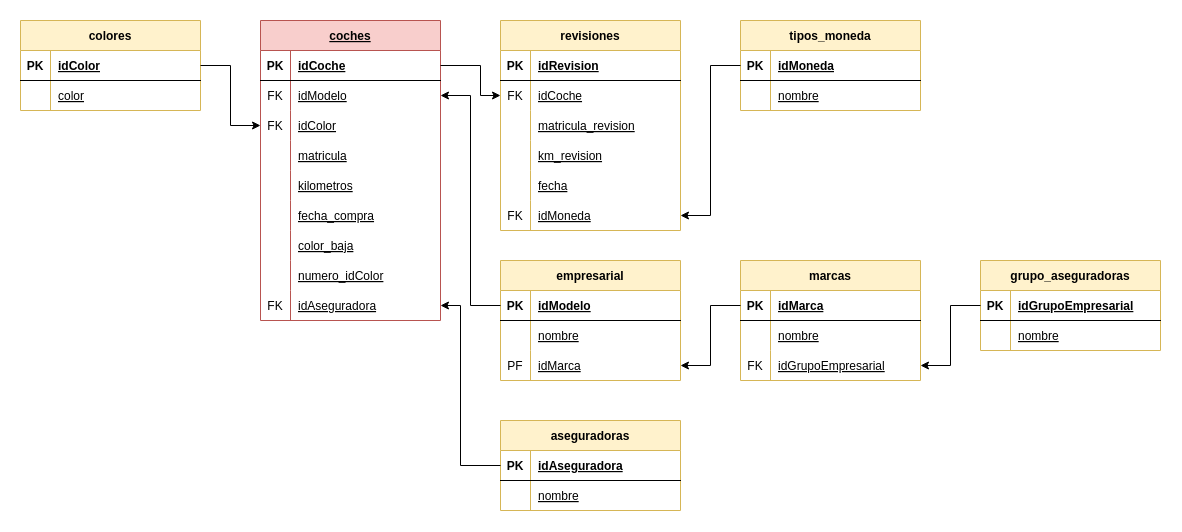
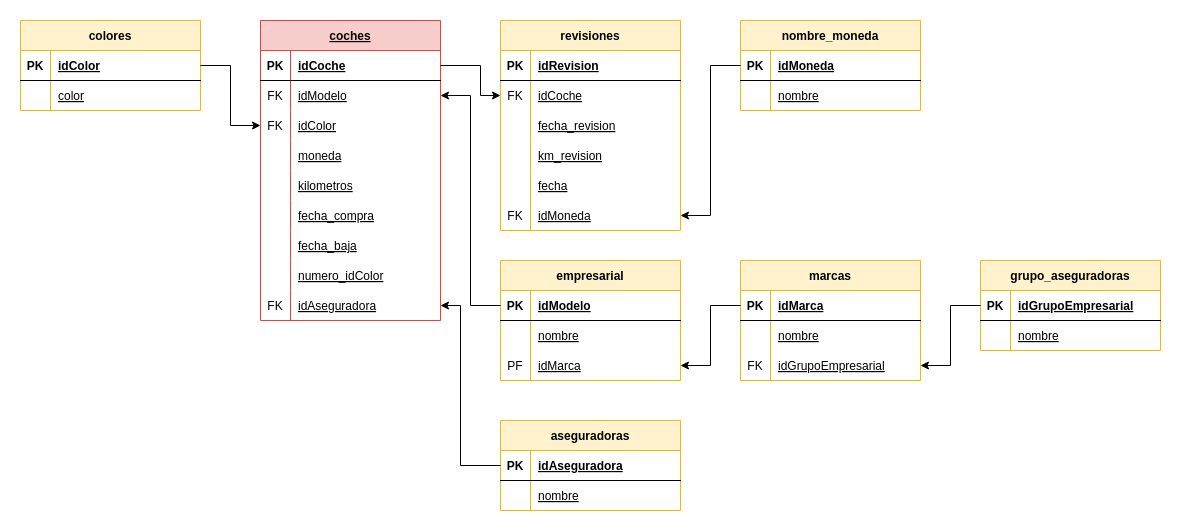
(830, 36) -> (830, 36)
(592, 126) -> (582, 126)
(325, 156) -> (318, 156)
(330, 246) -> (332, 246)
